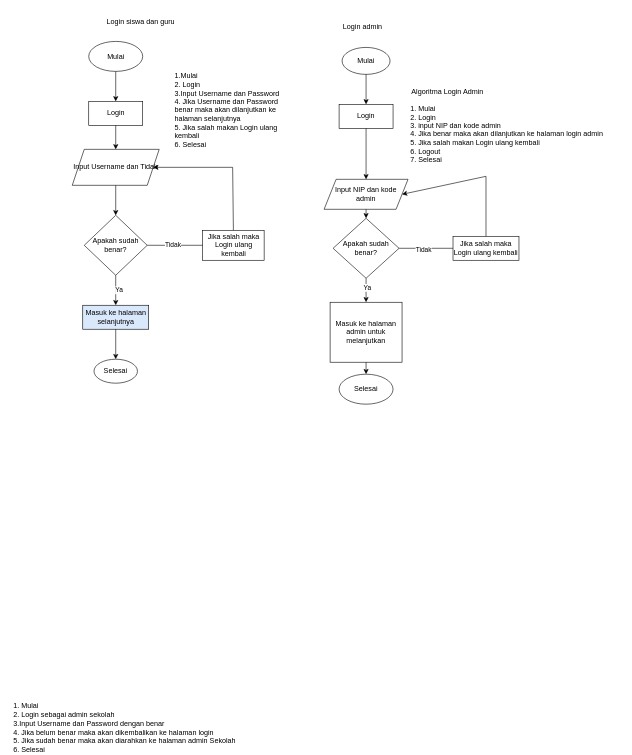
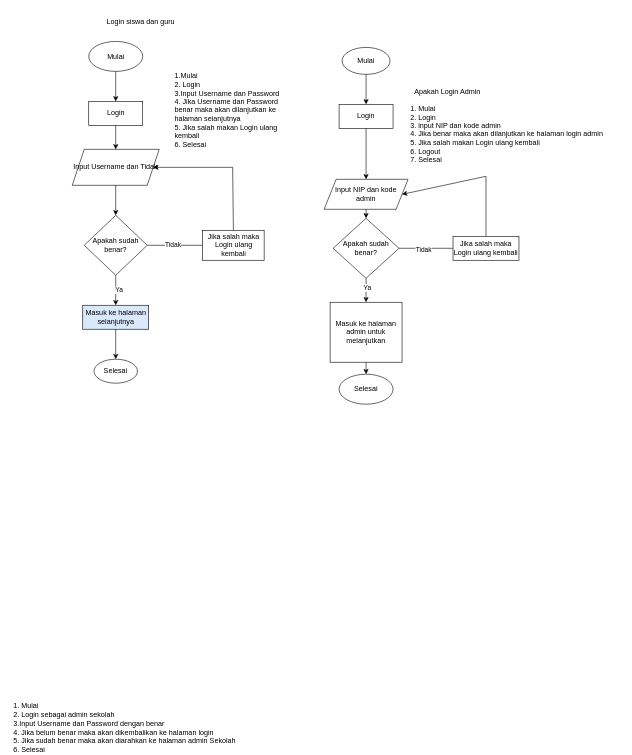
(363, 26) -> none
(448, 92) -> (448, 92)
